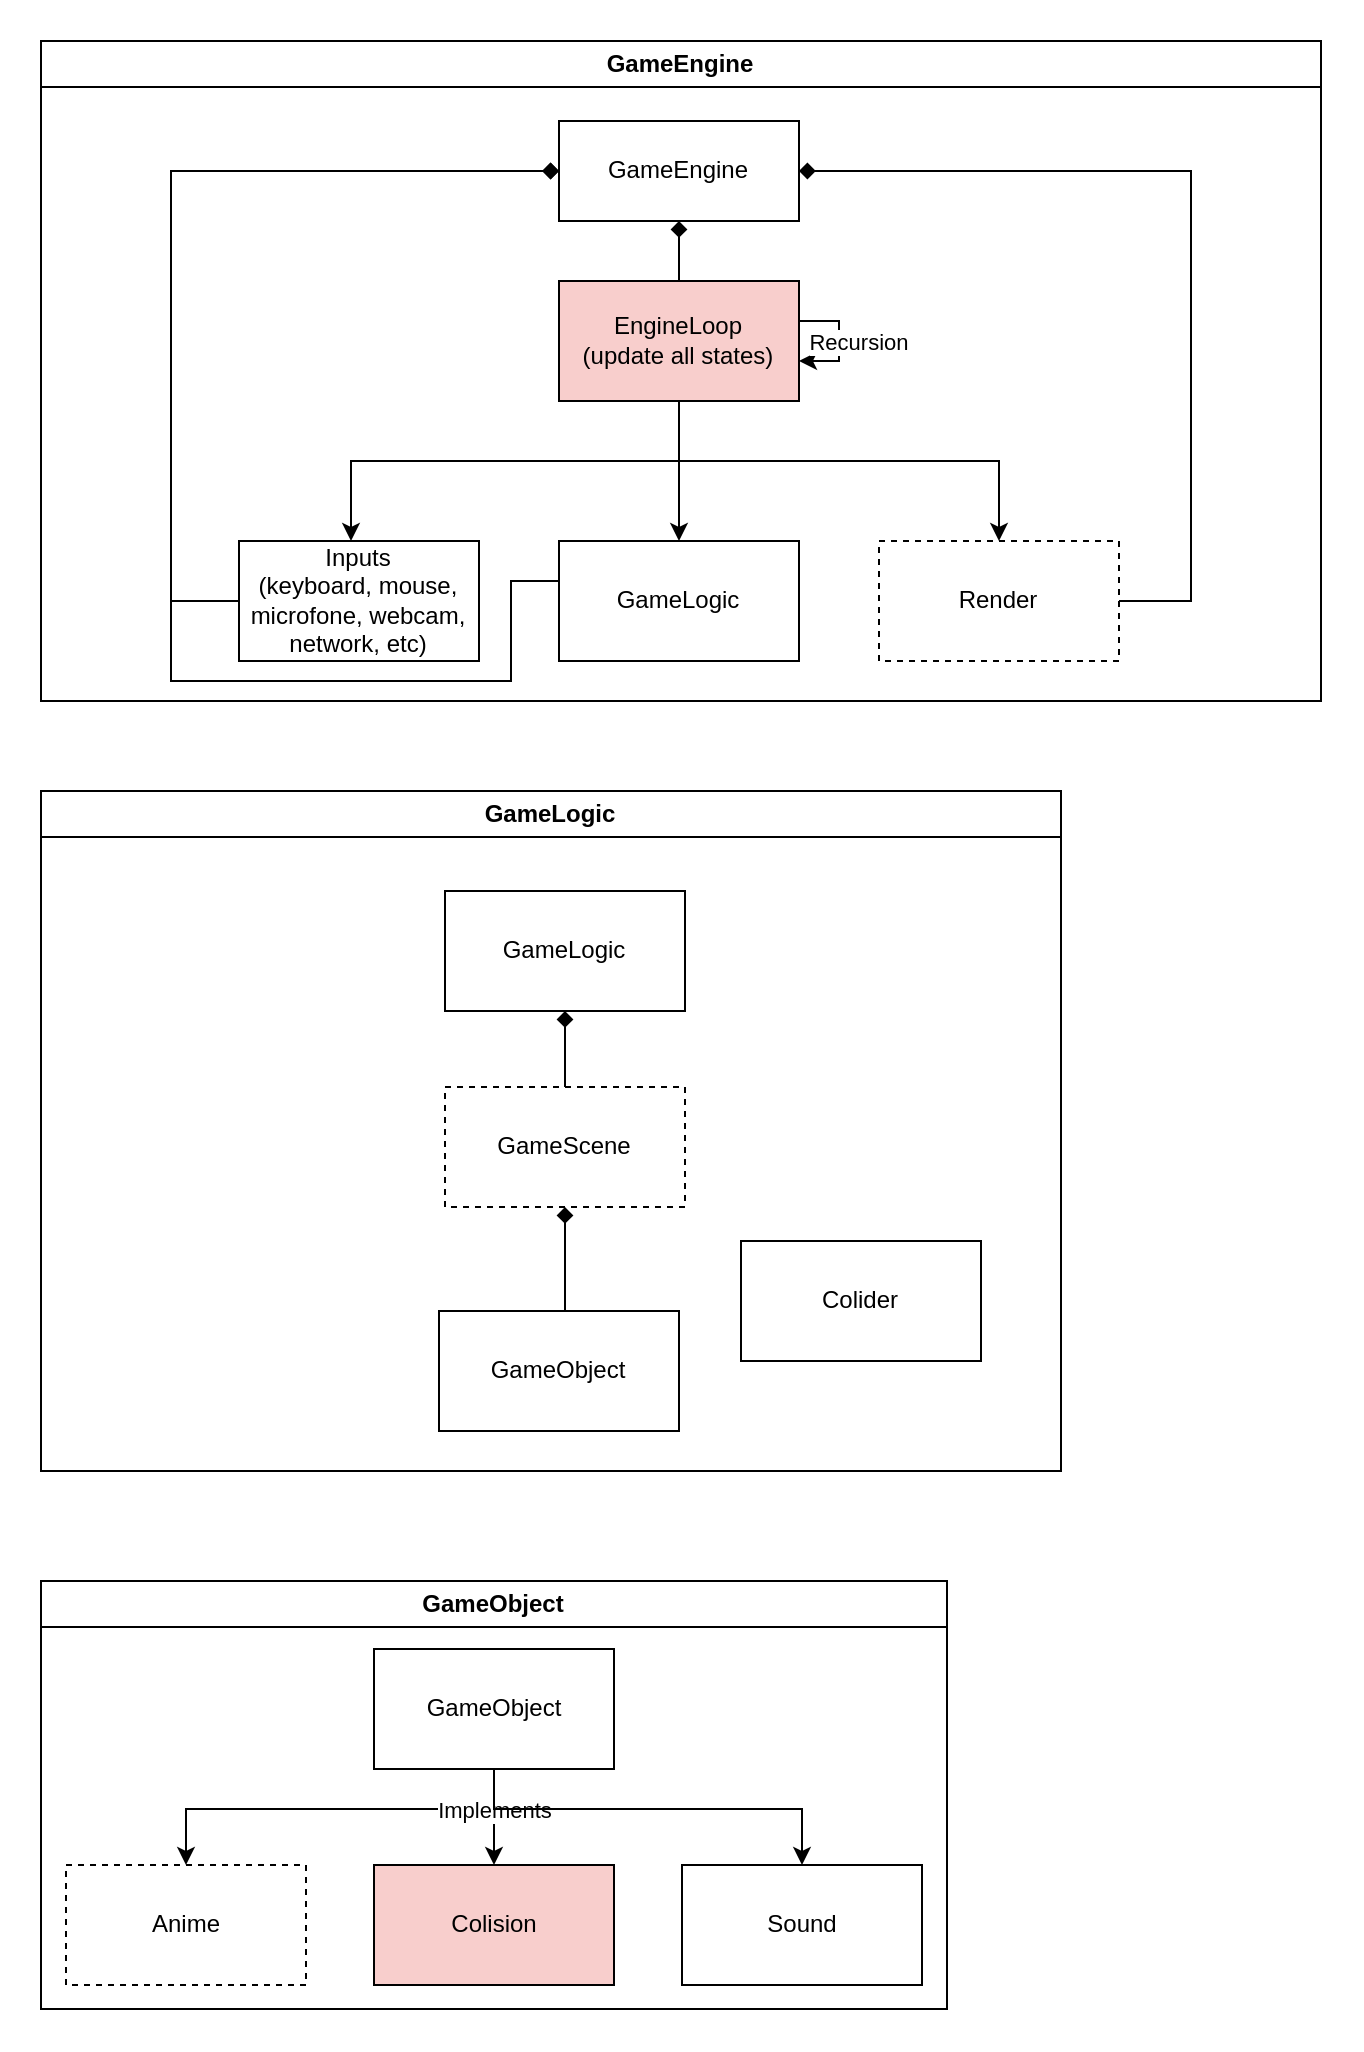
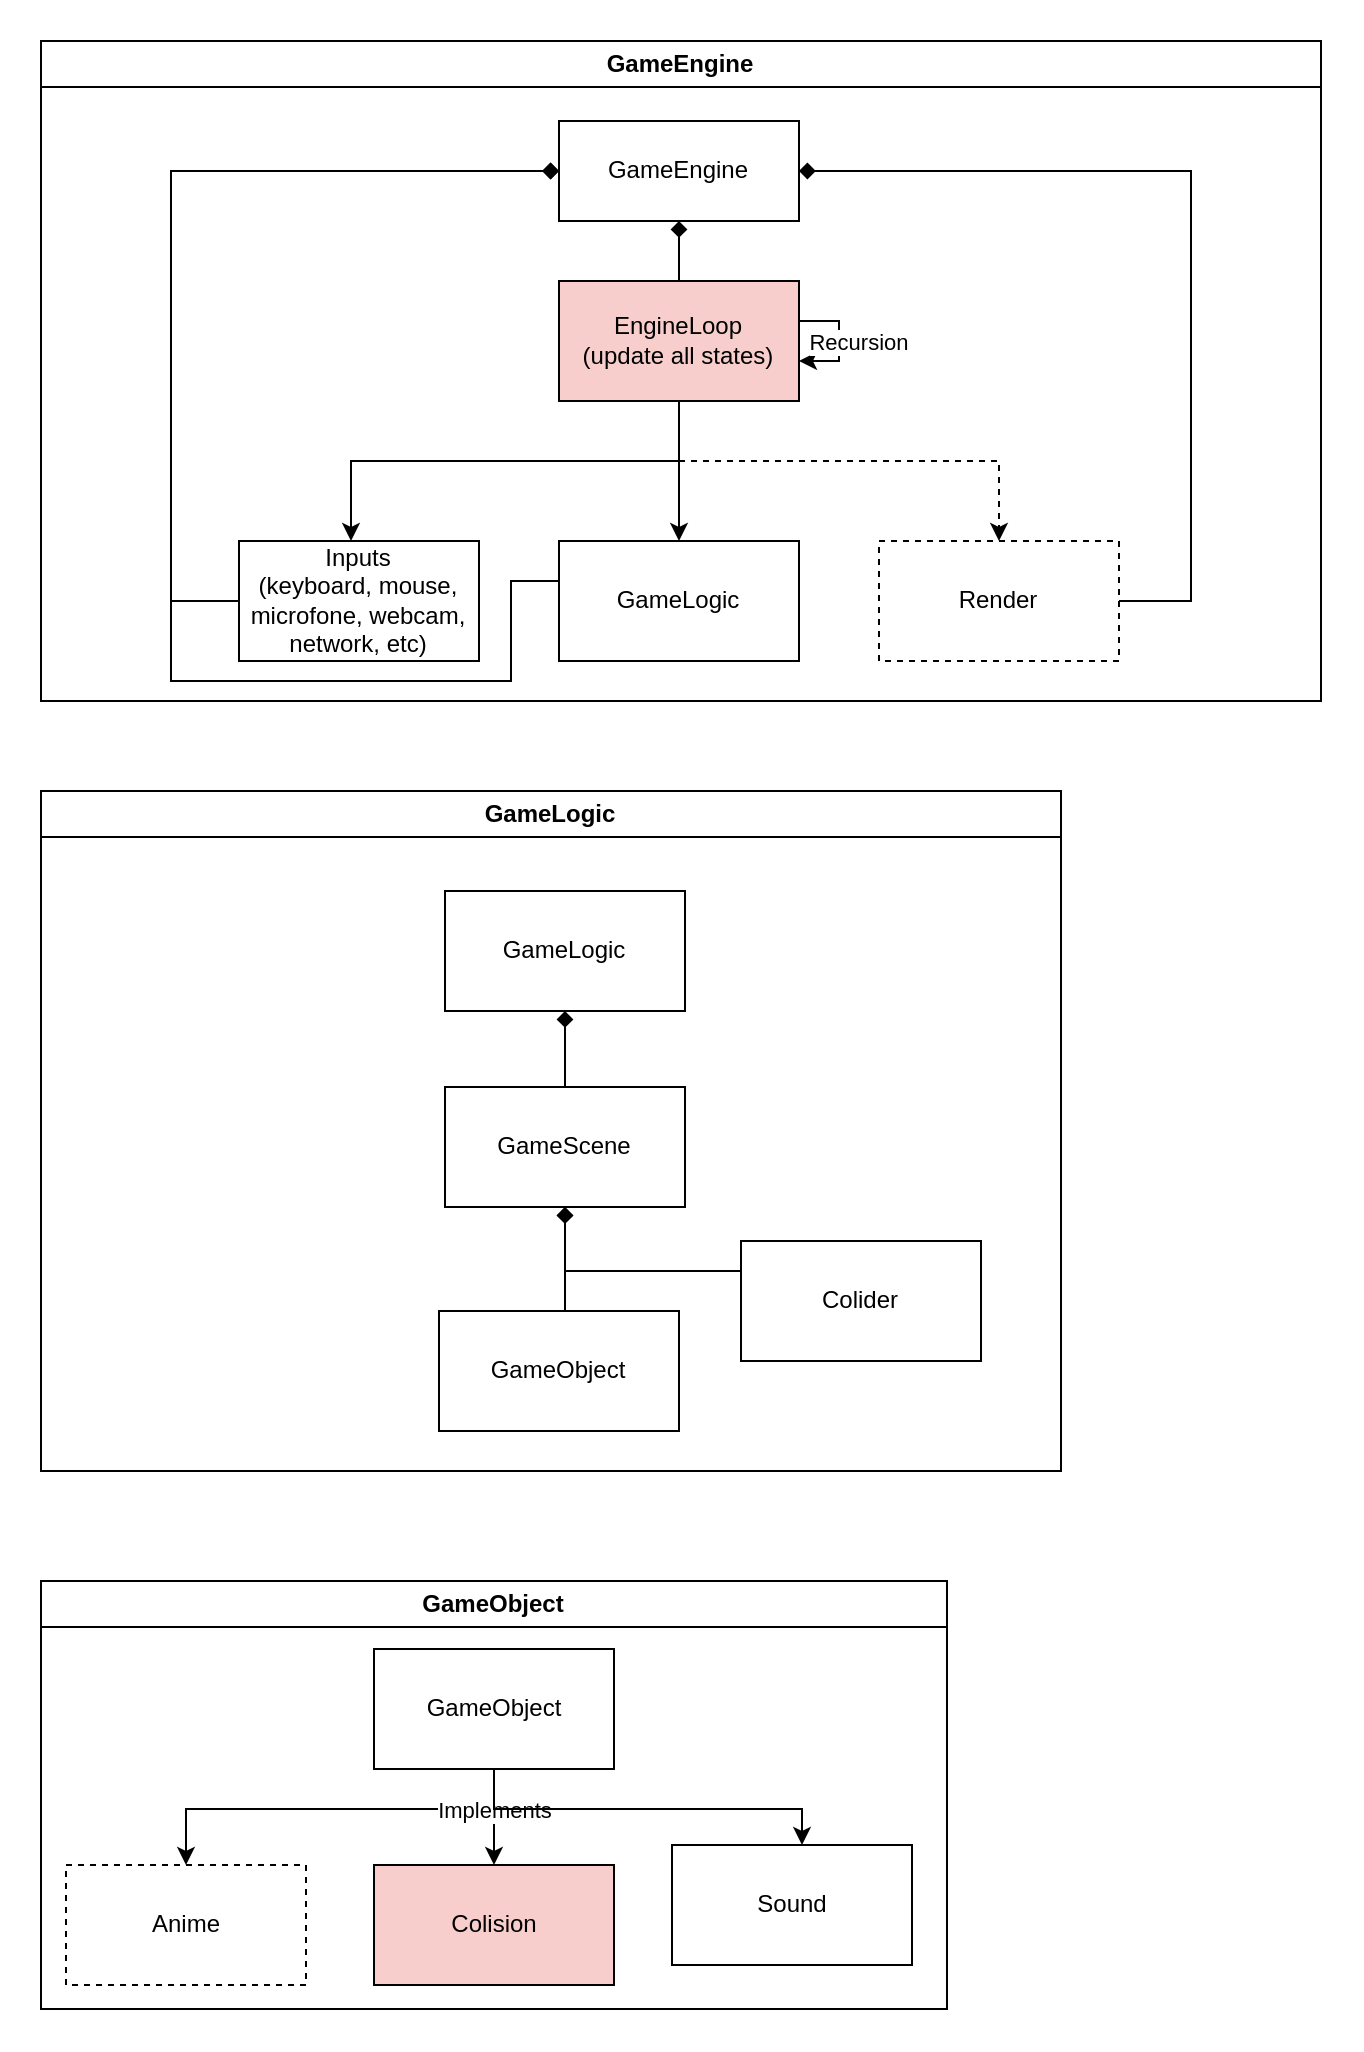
(872, 461) -> (872, 461)
(565, 1147) -> (565, 1147)
none -> (655, 1271)
(802, 1925) -> (792, 1905)
